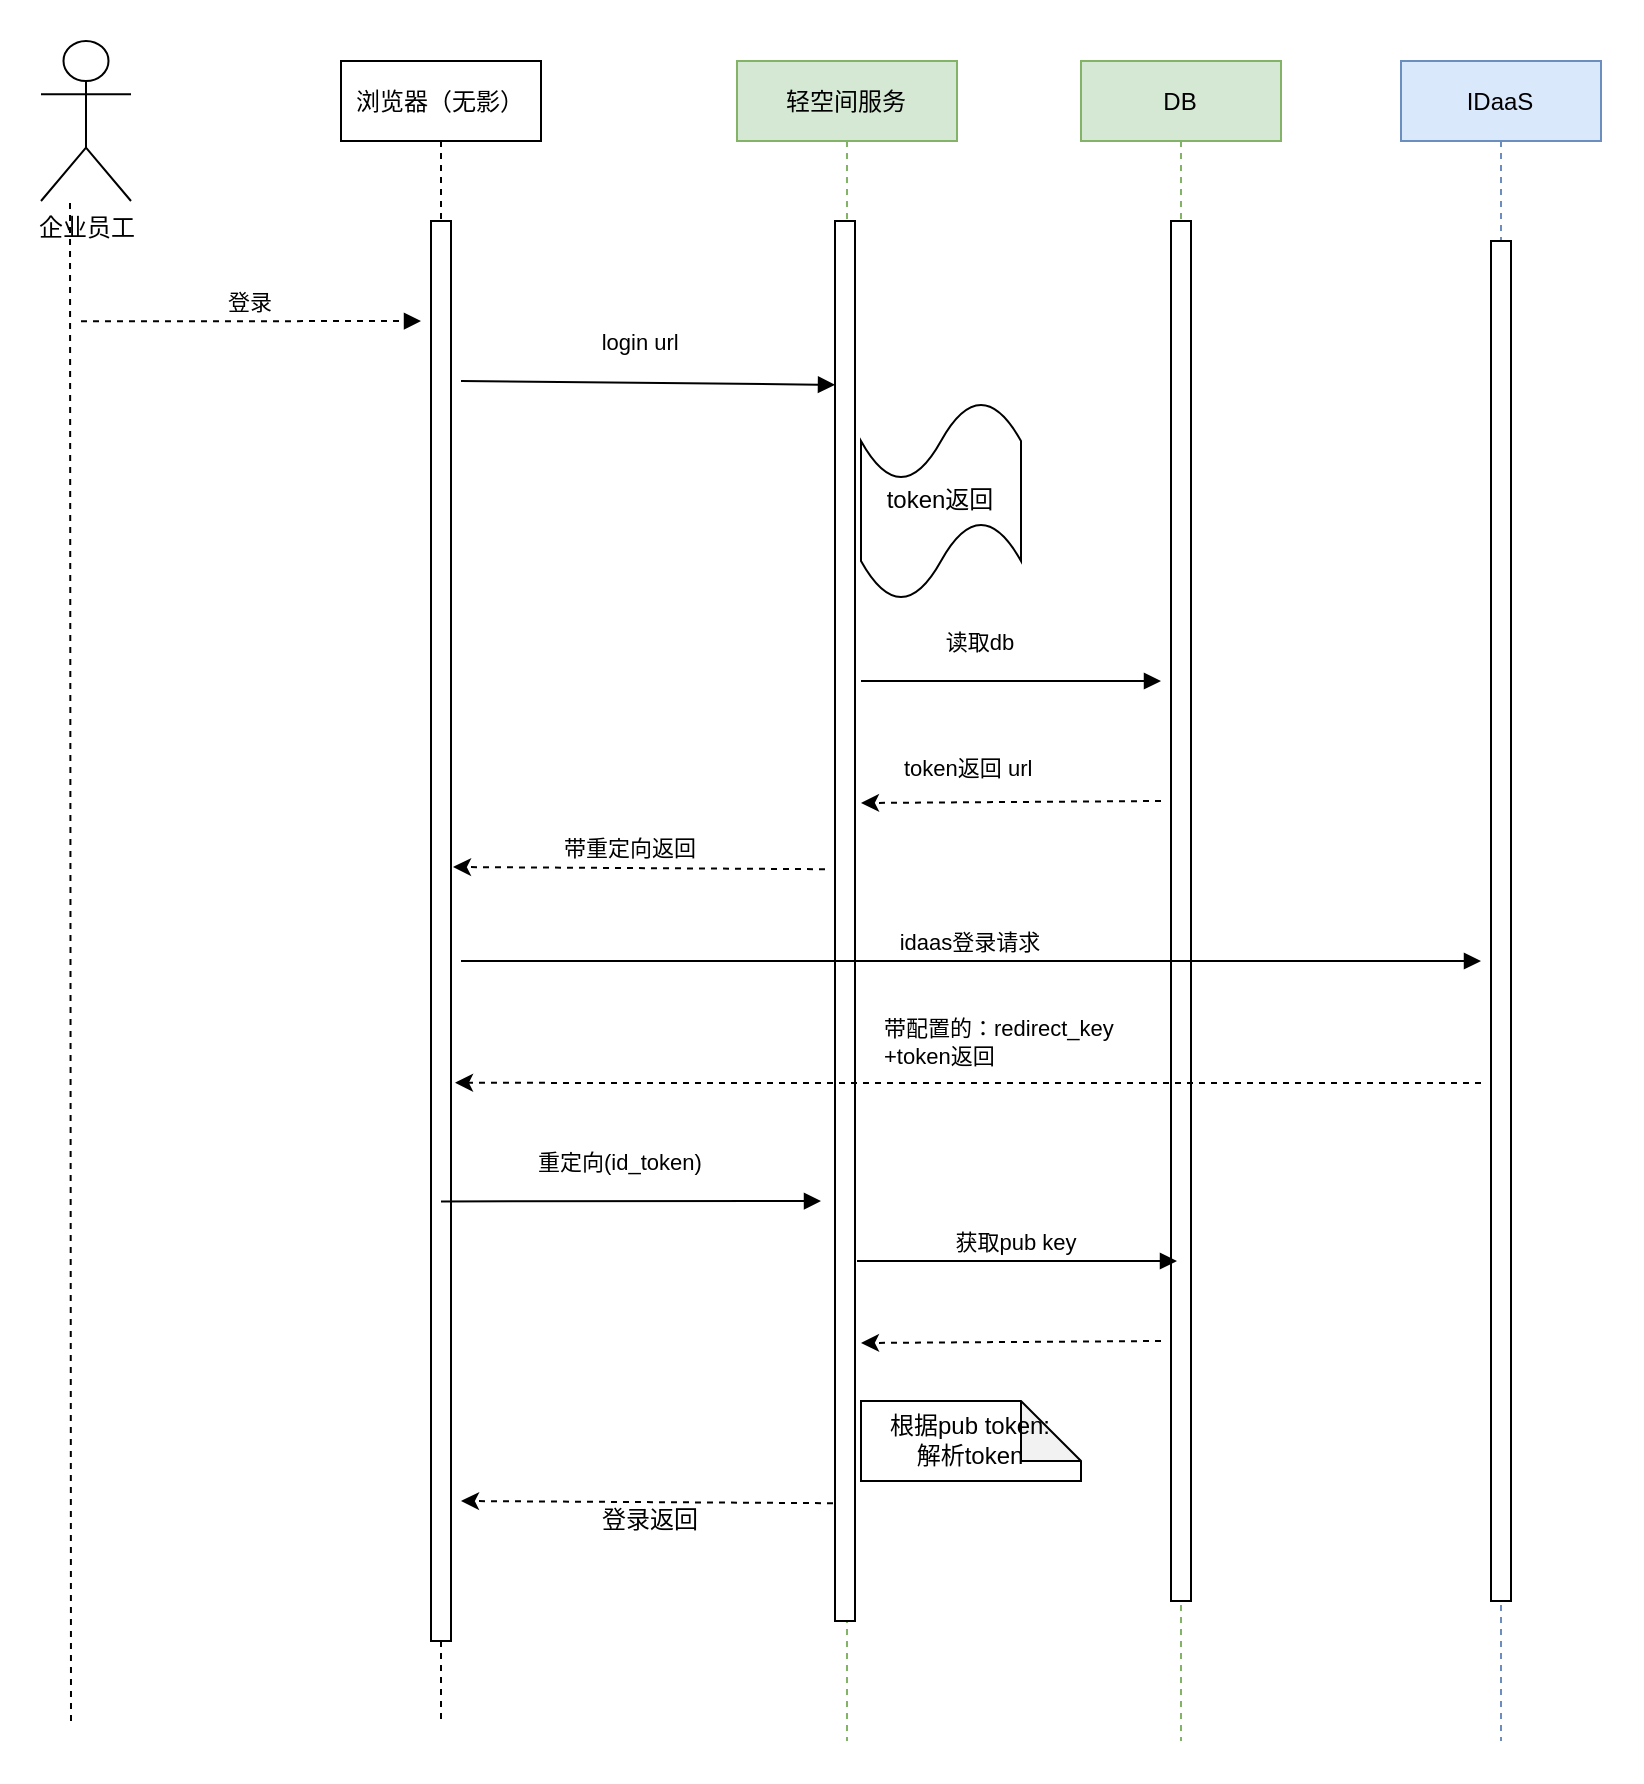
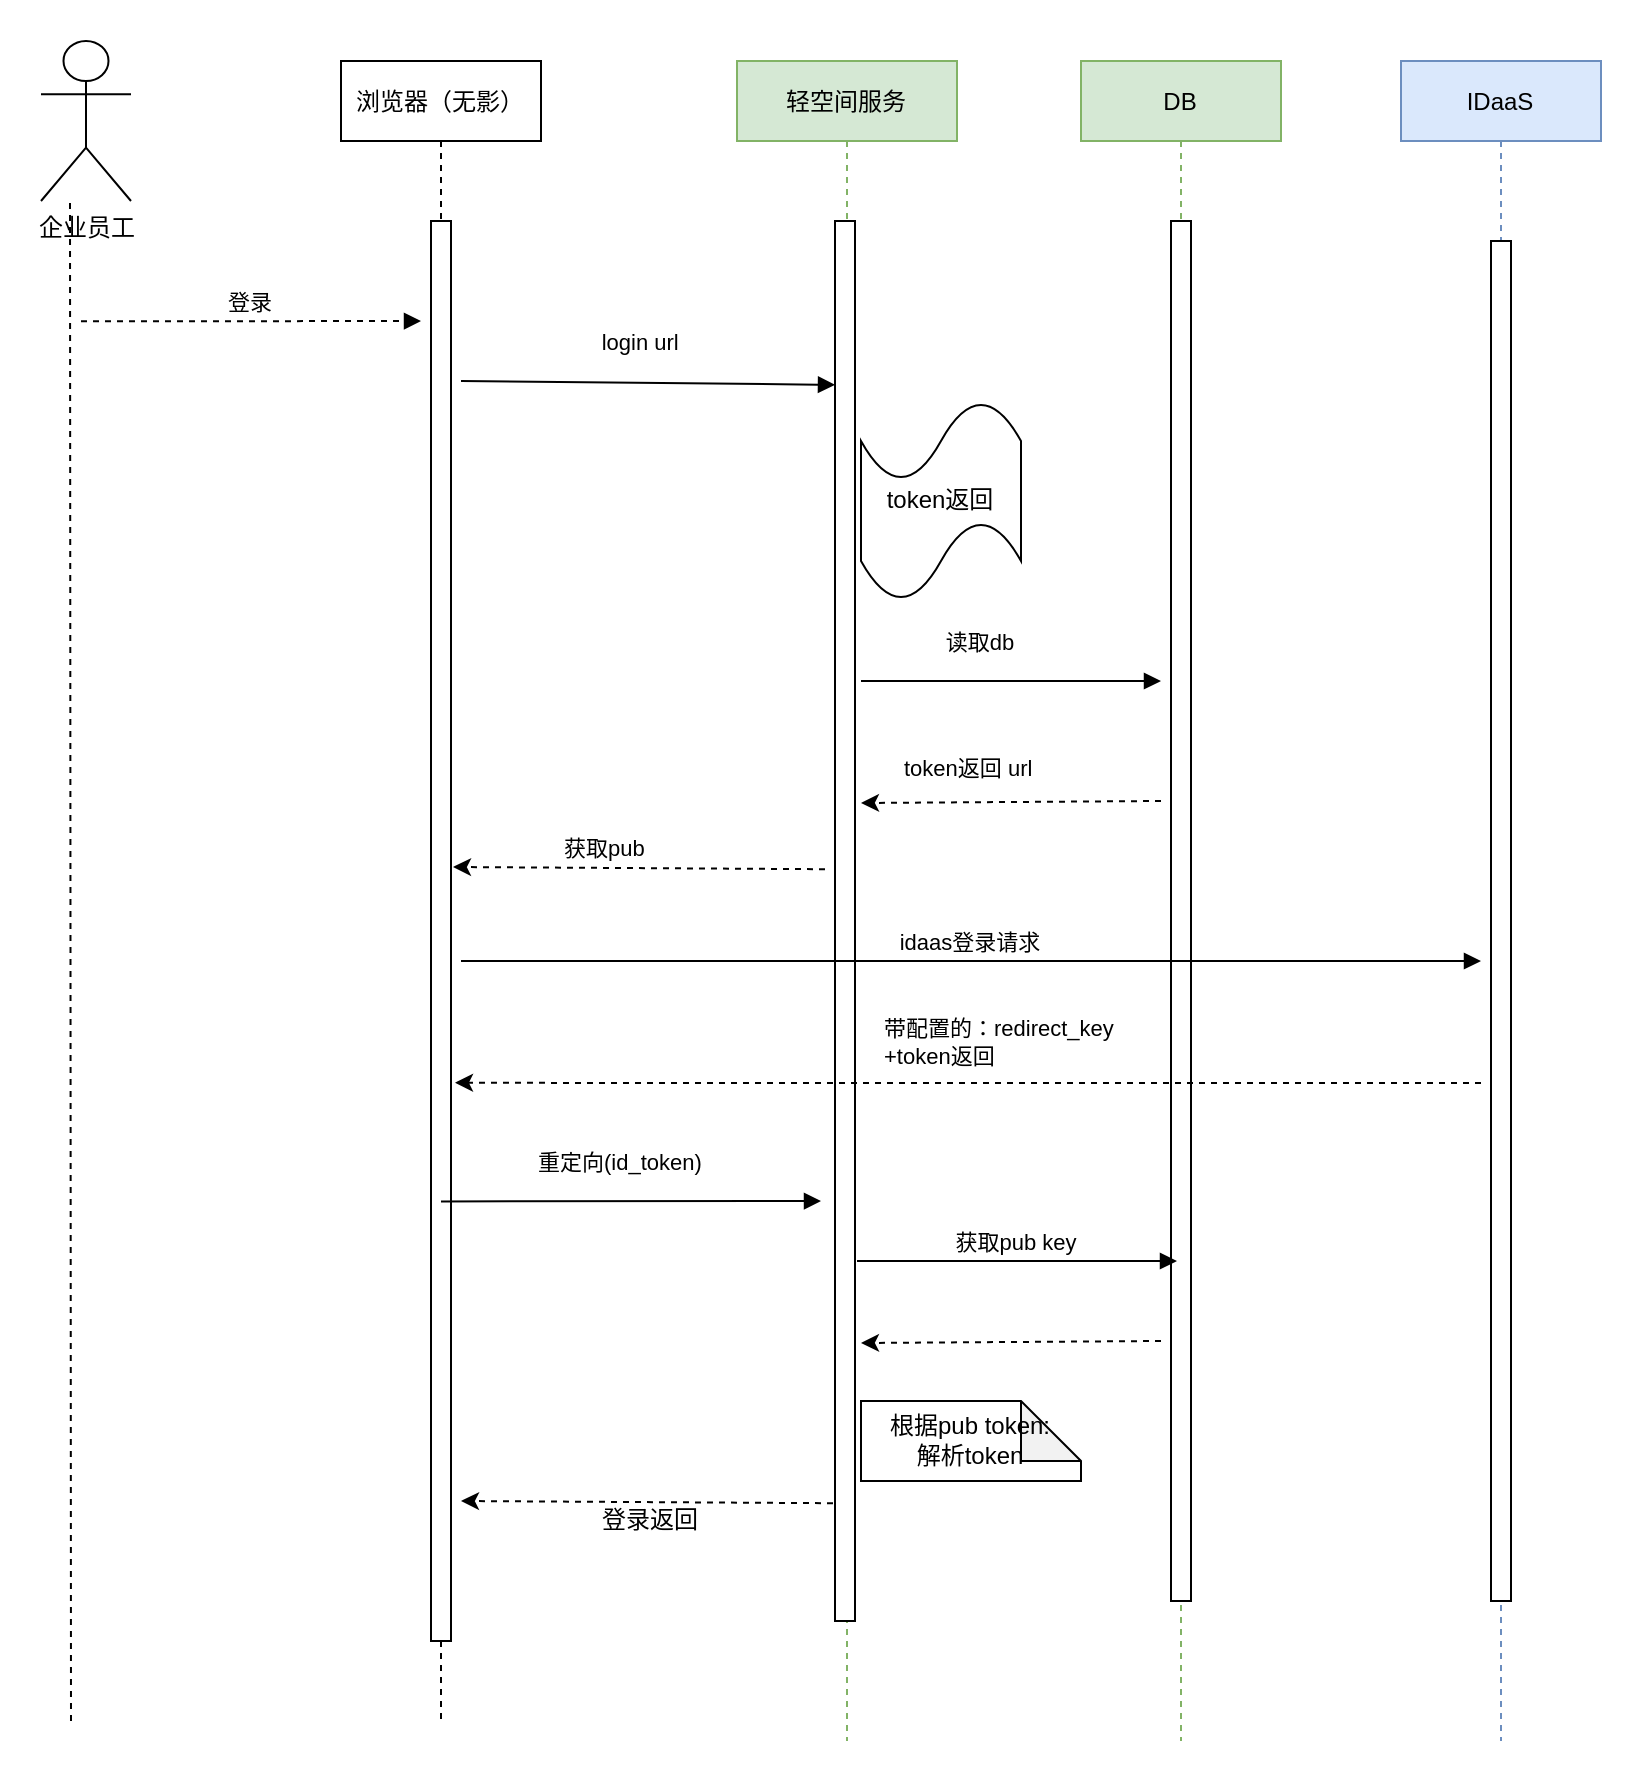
(637, 849) -> (609, 849)
